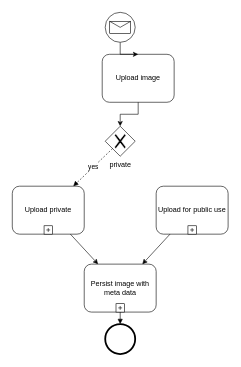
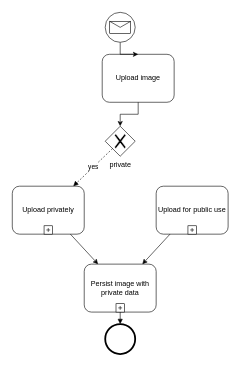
(48, 210) -> (48, 210)
(120, 288) -> (120, 288)
